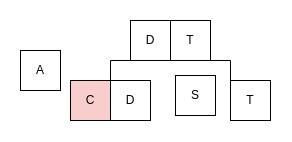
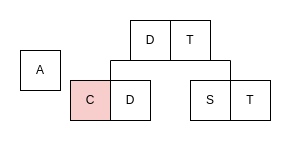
(196, 96) -> (211, 101)
